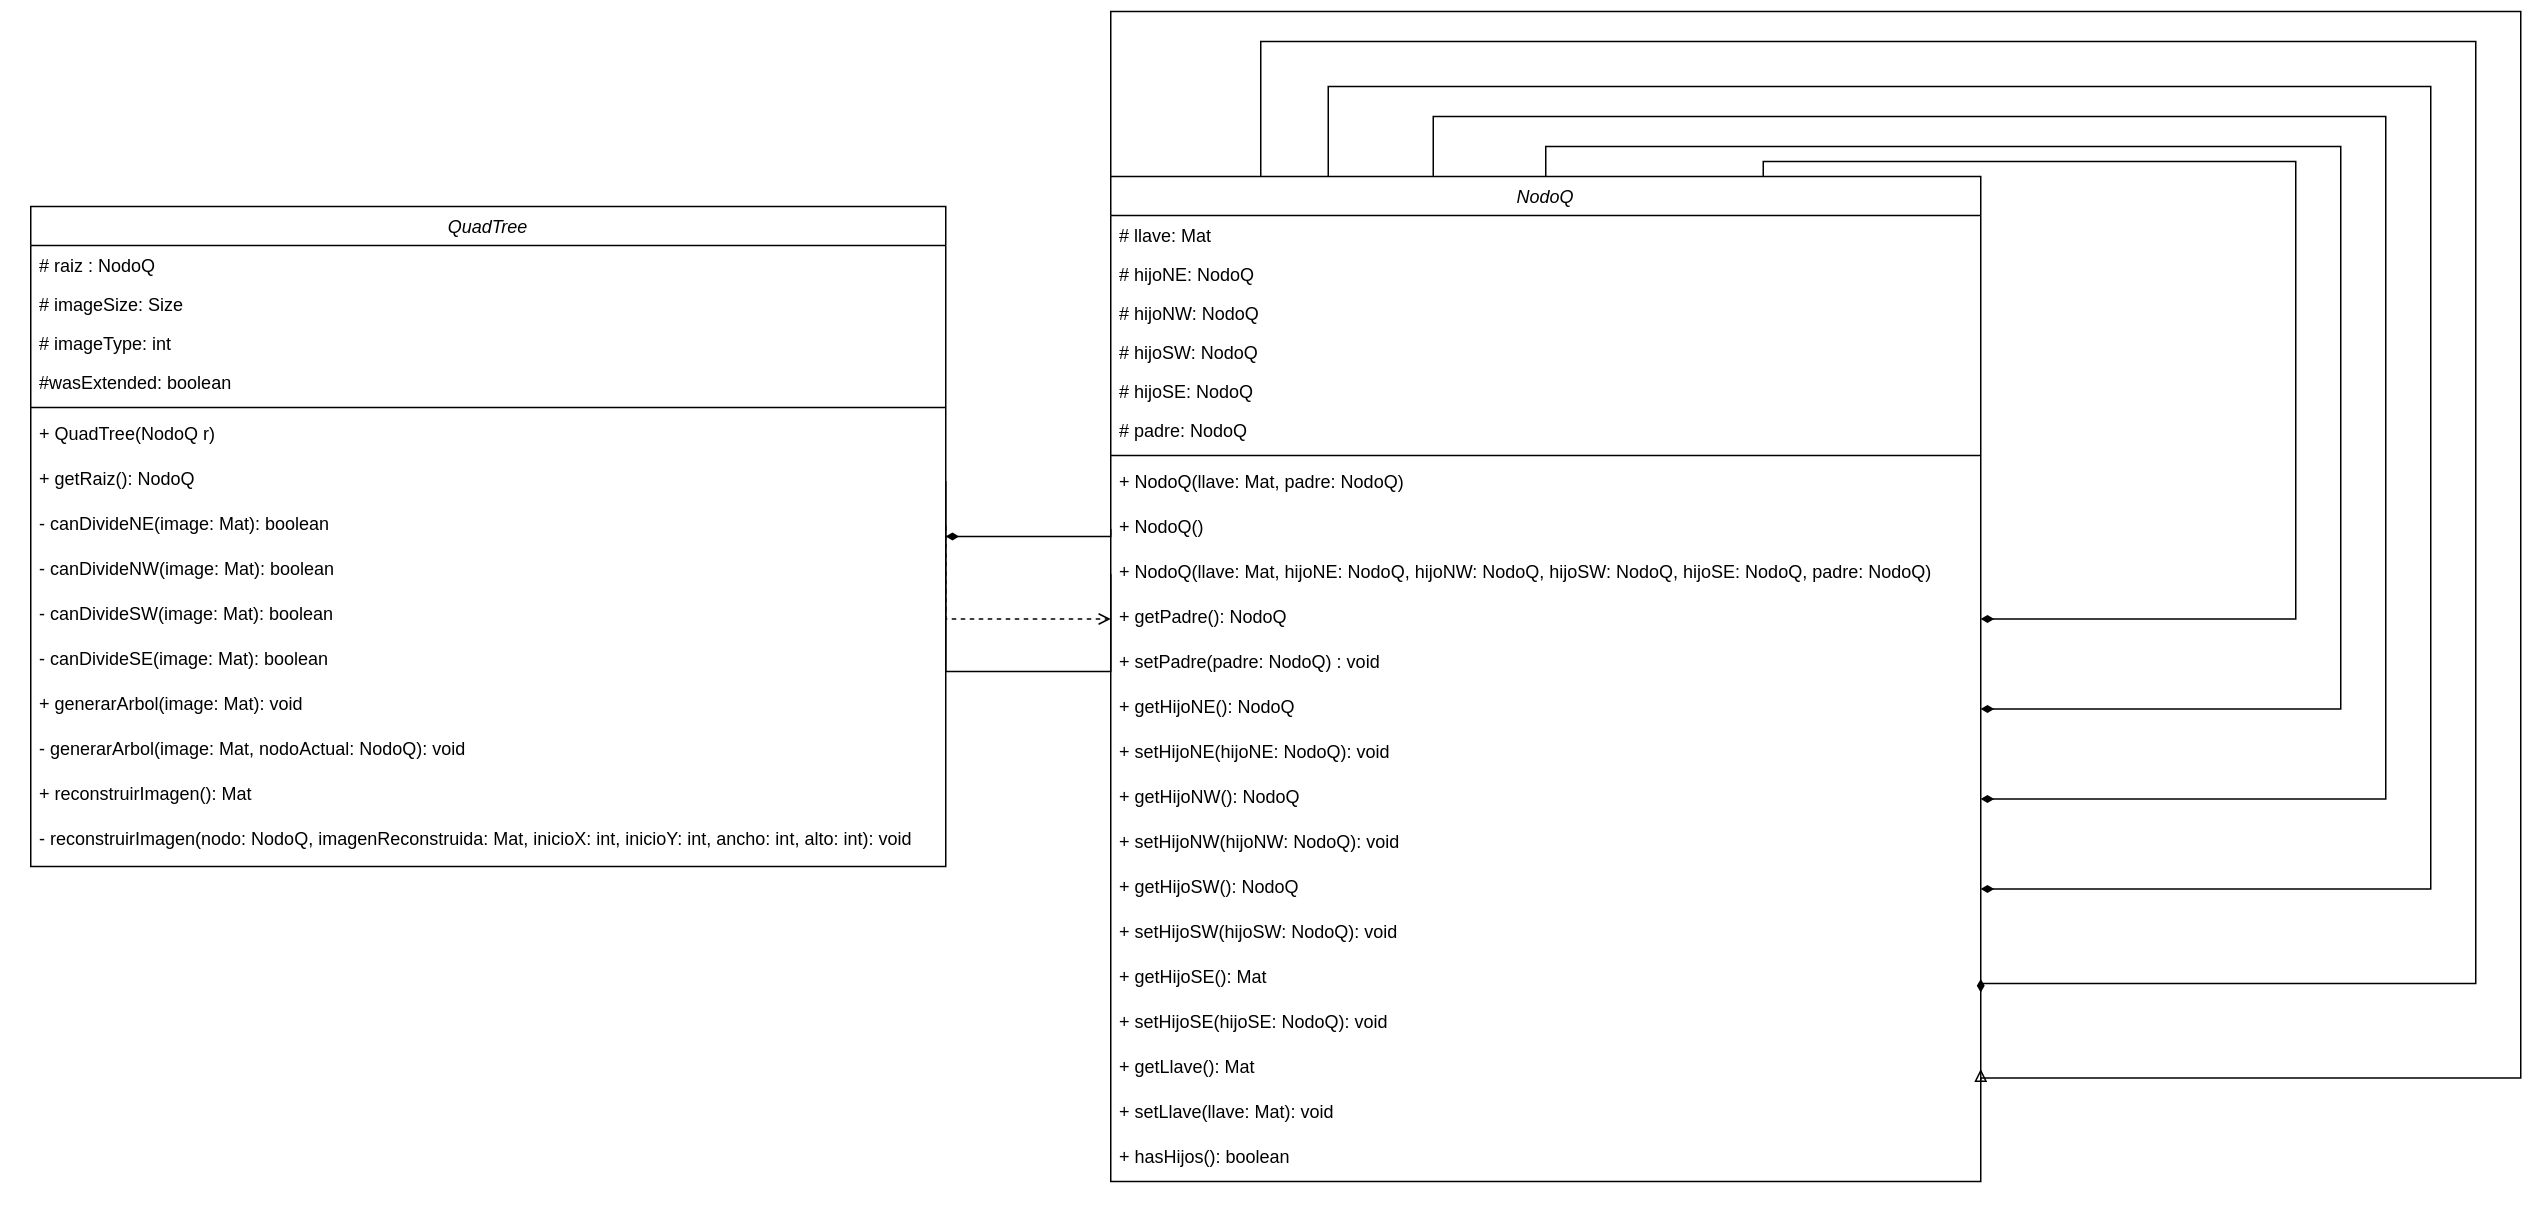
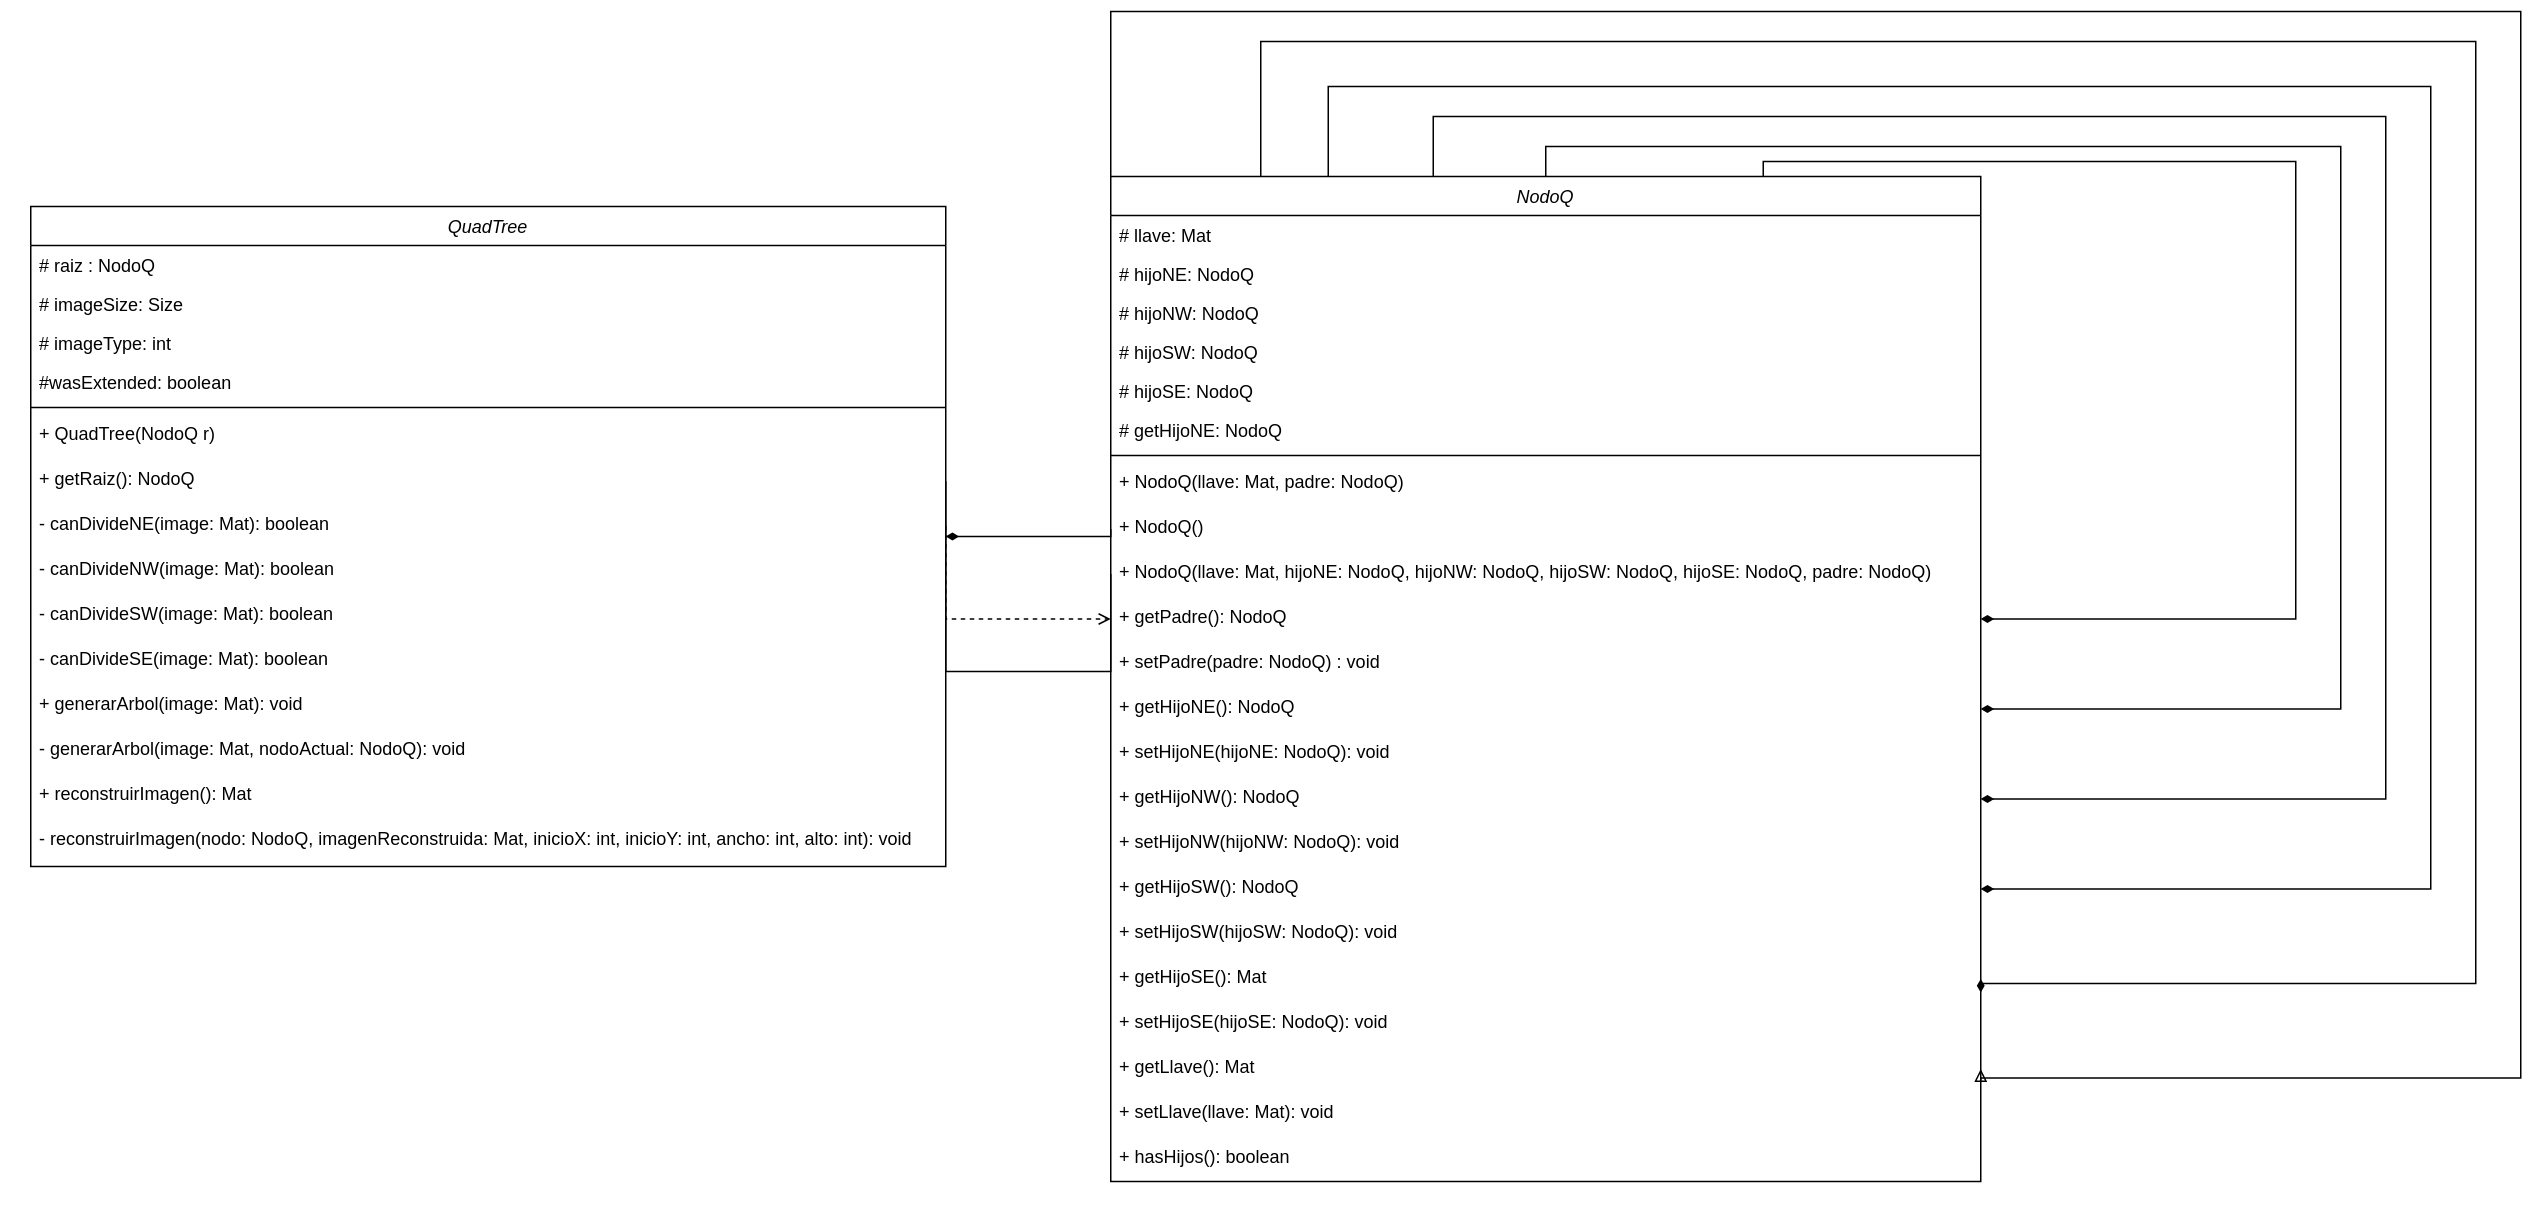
(1183, 431) -> (1200, 431)
